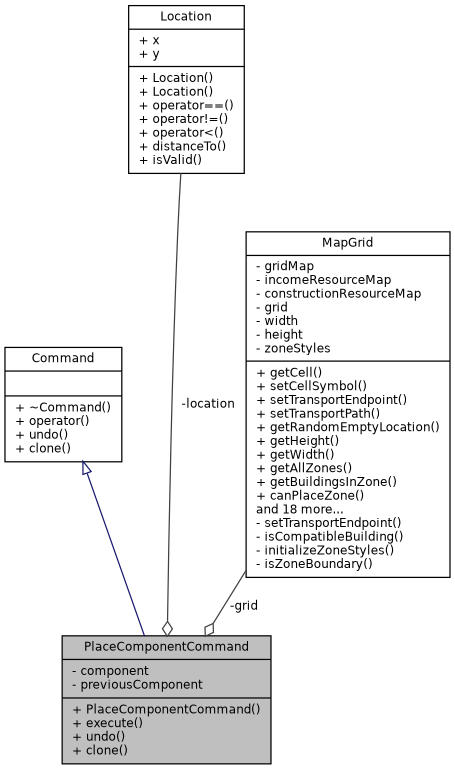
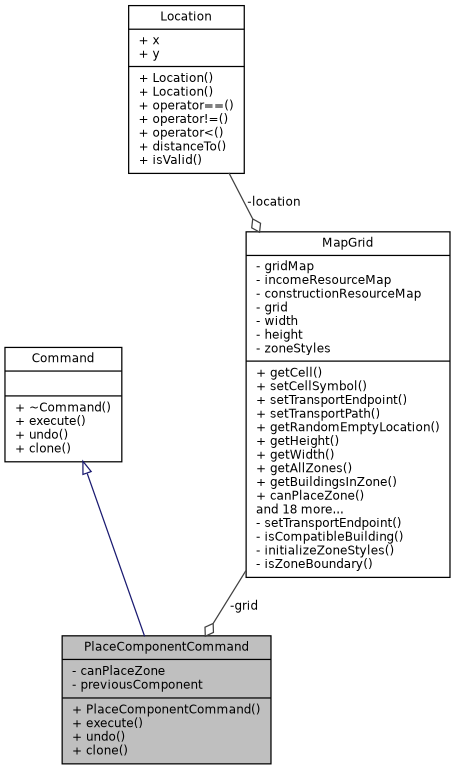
(172, 397) -> (241, 196)
(53, 421) -> (51, 421)
(111, 671) -> (119, 671)
